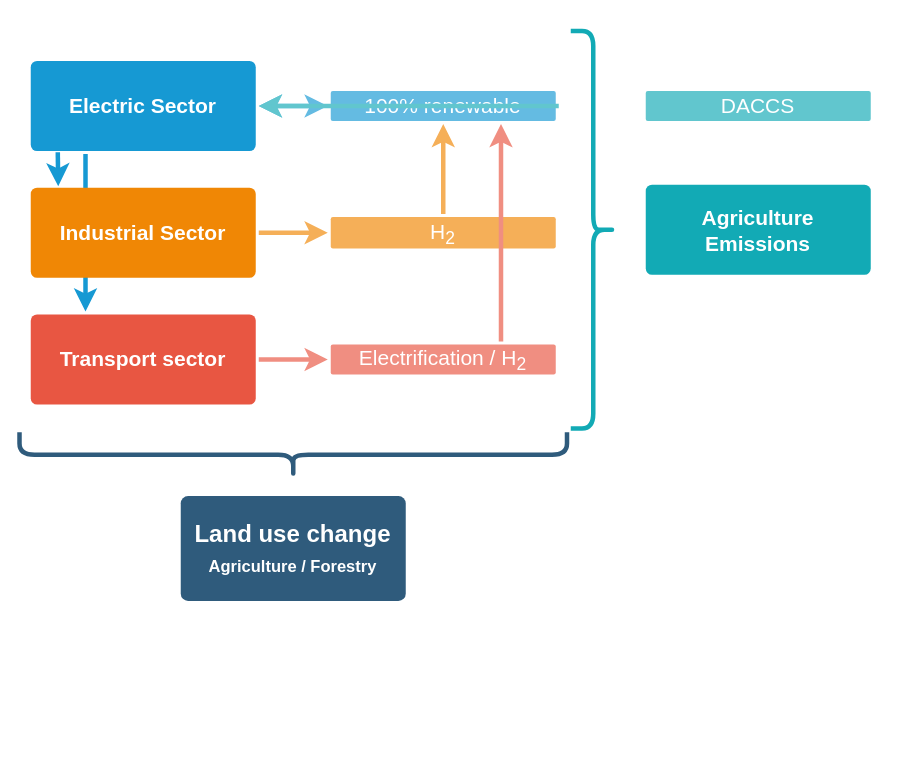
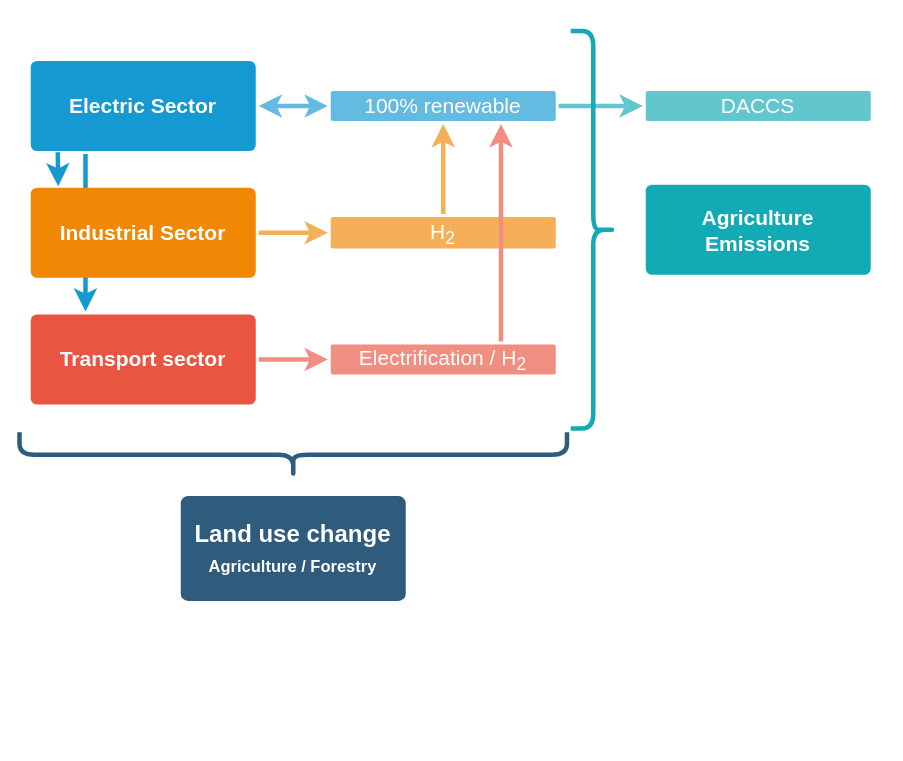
(444, 106) -> (591, 106)
